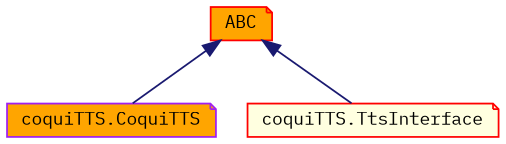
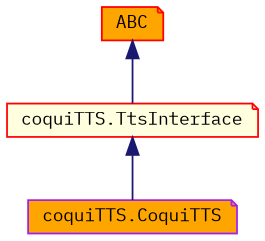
(169, 77) -> (133, 178)
